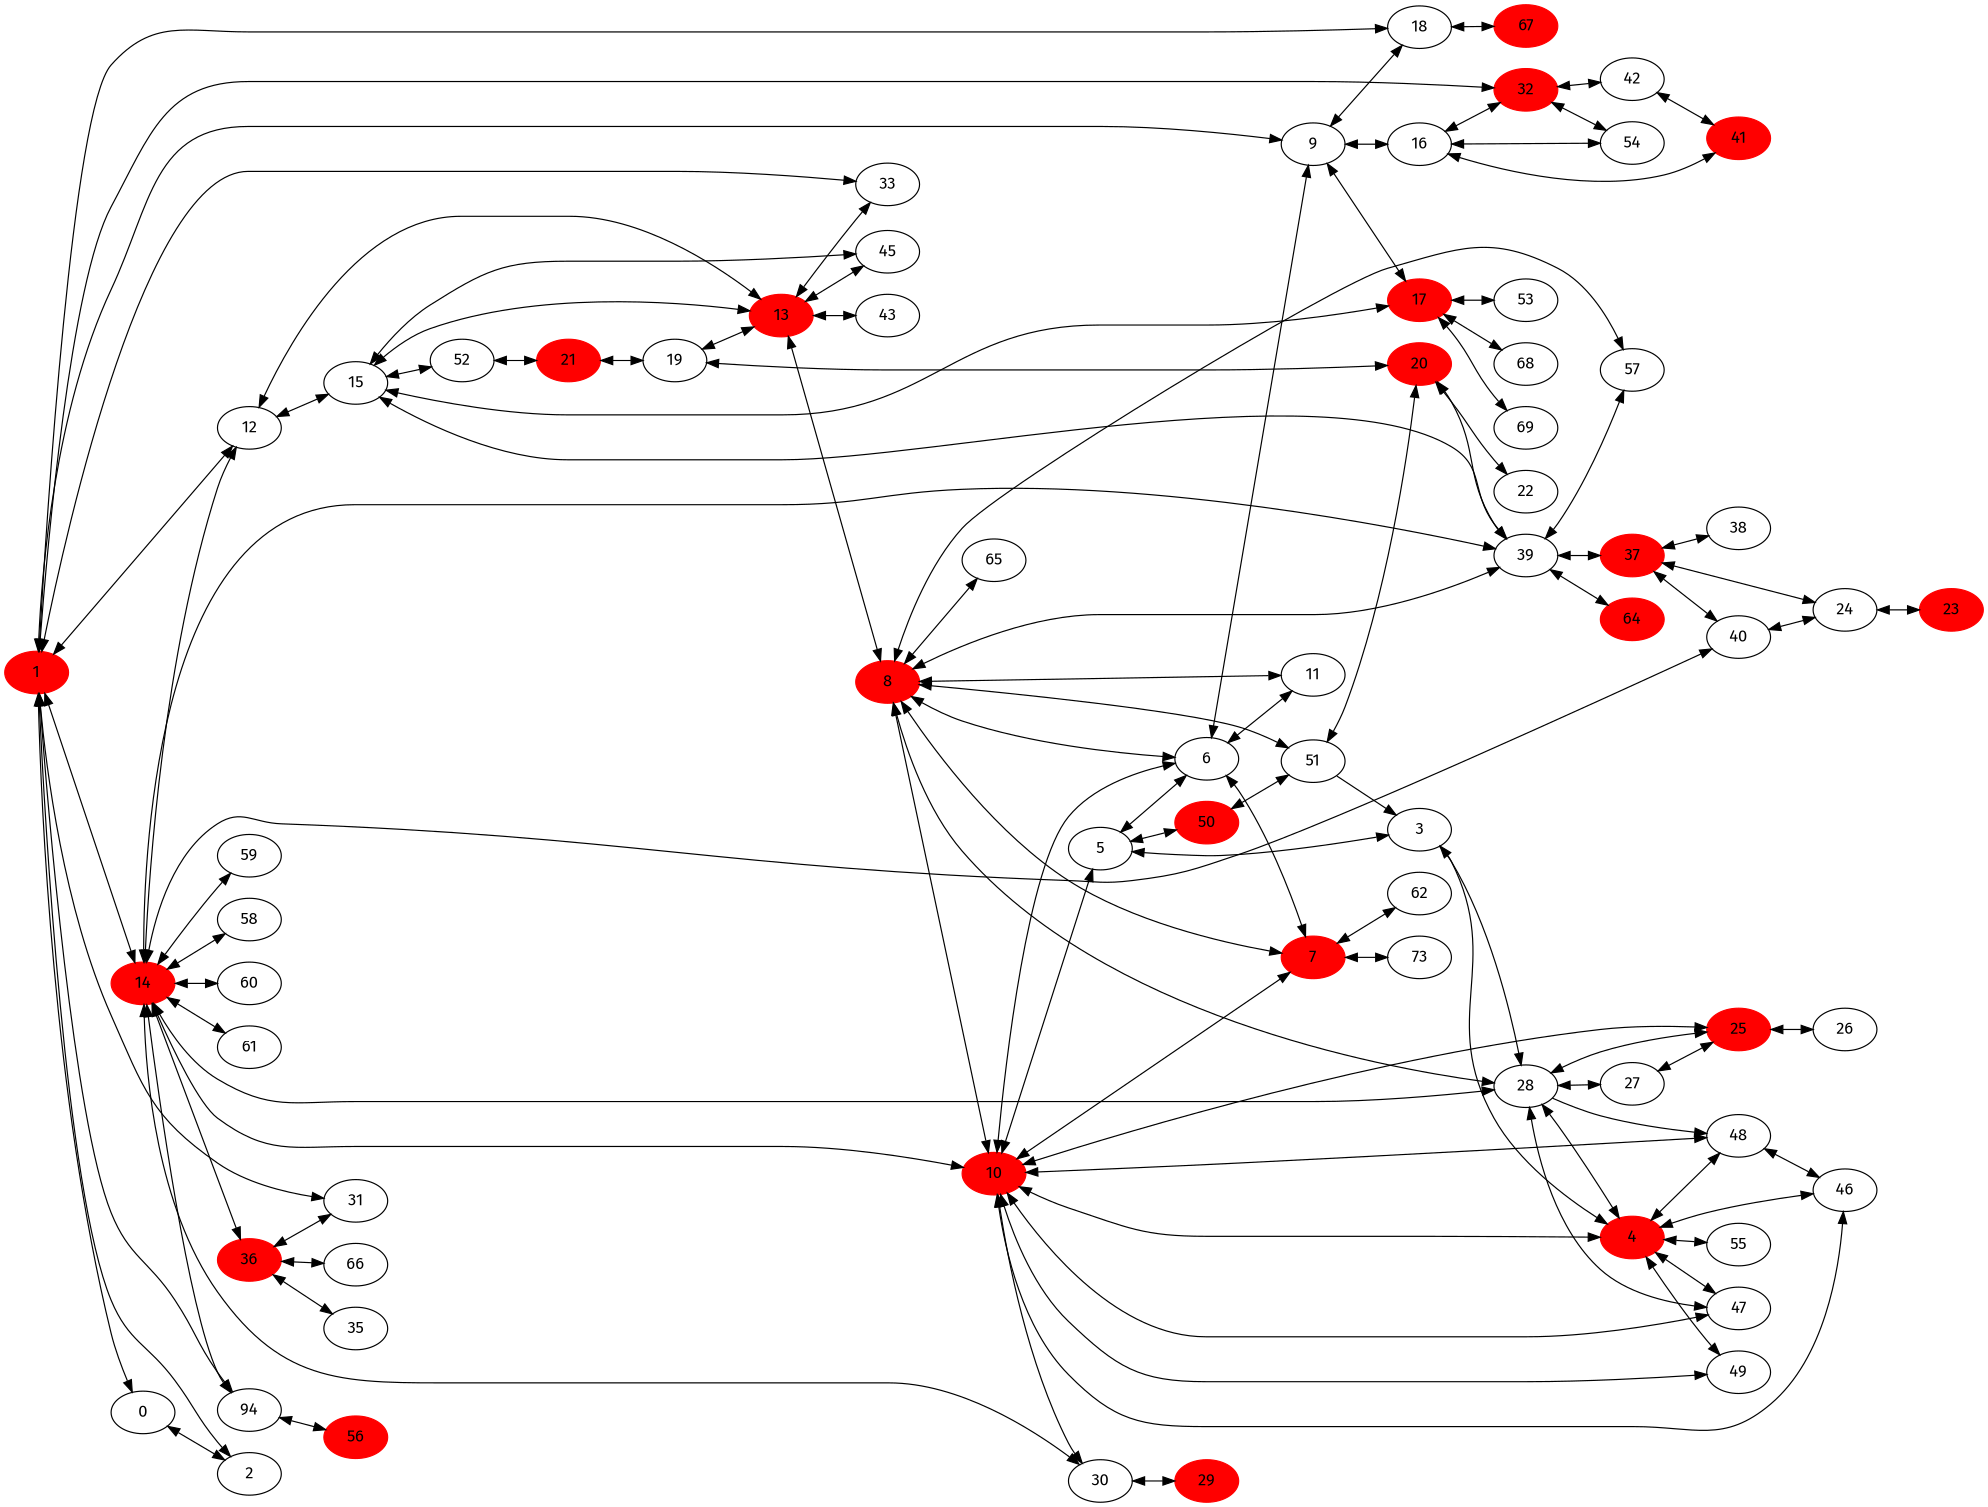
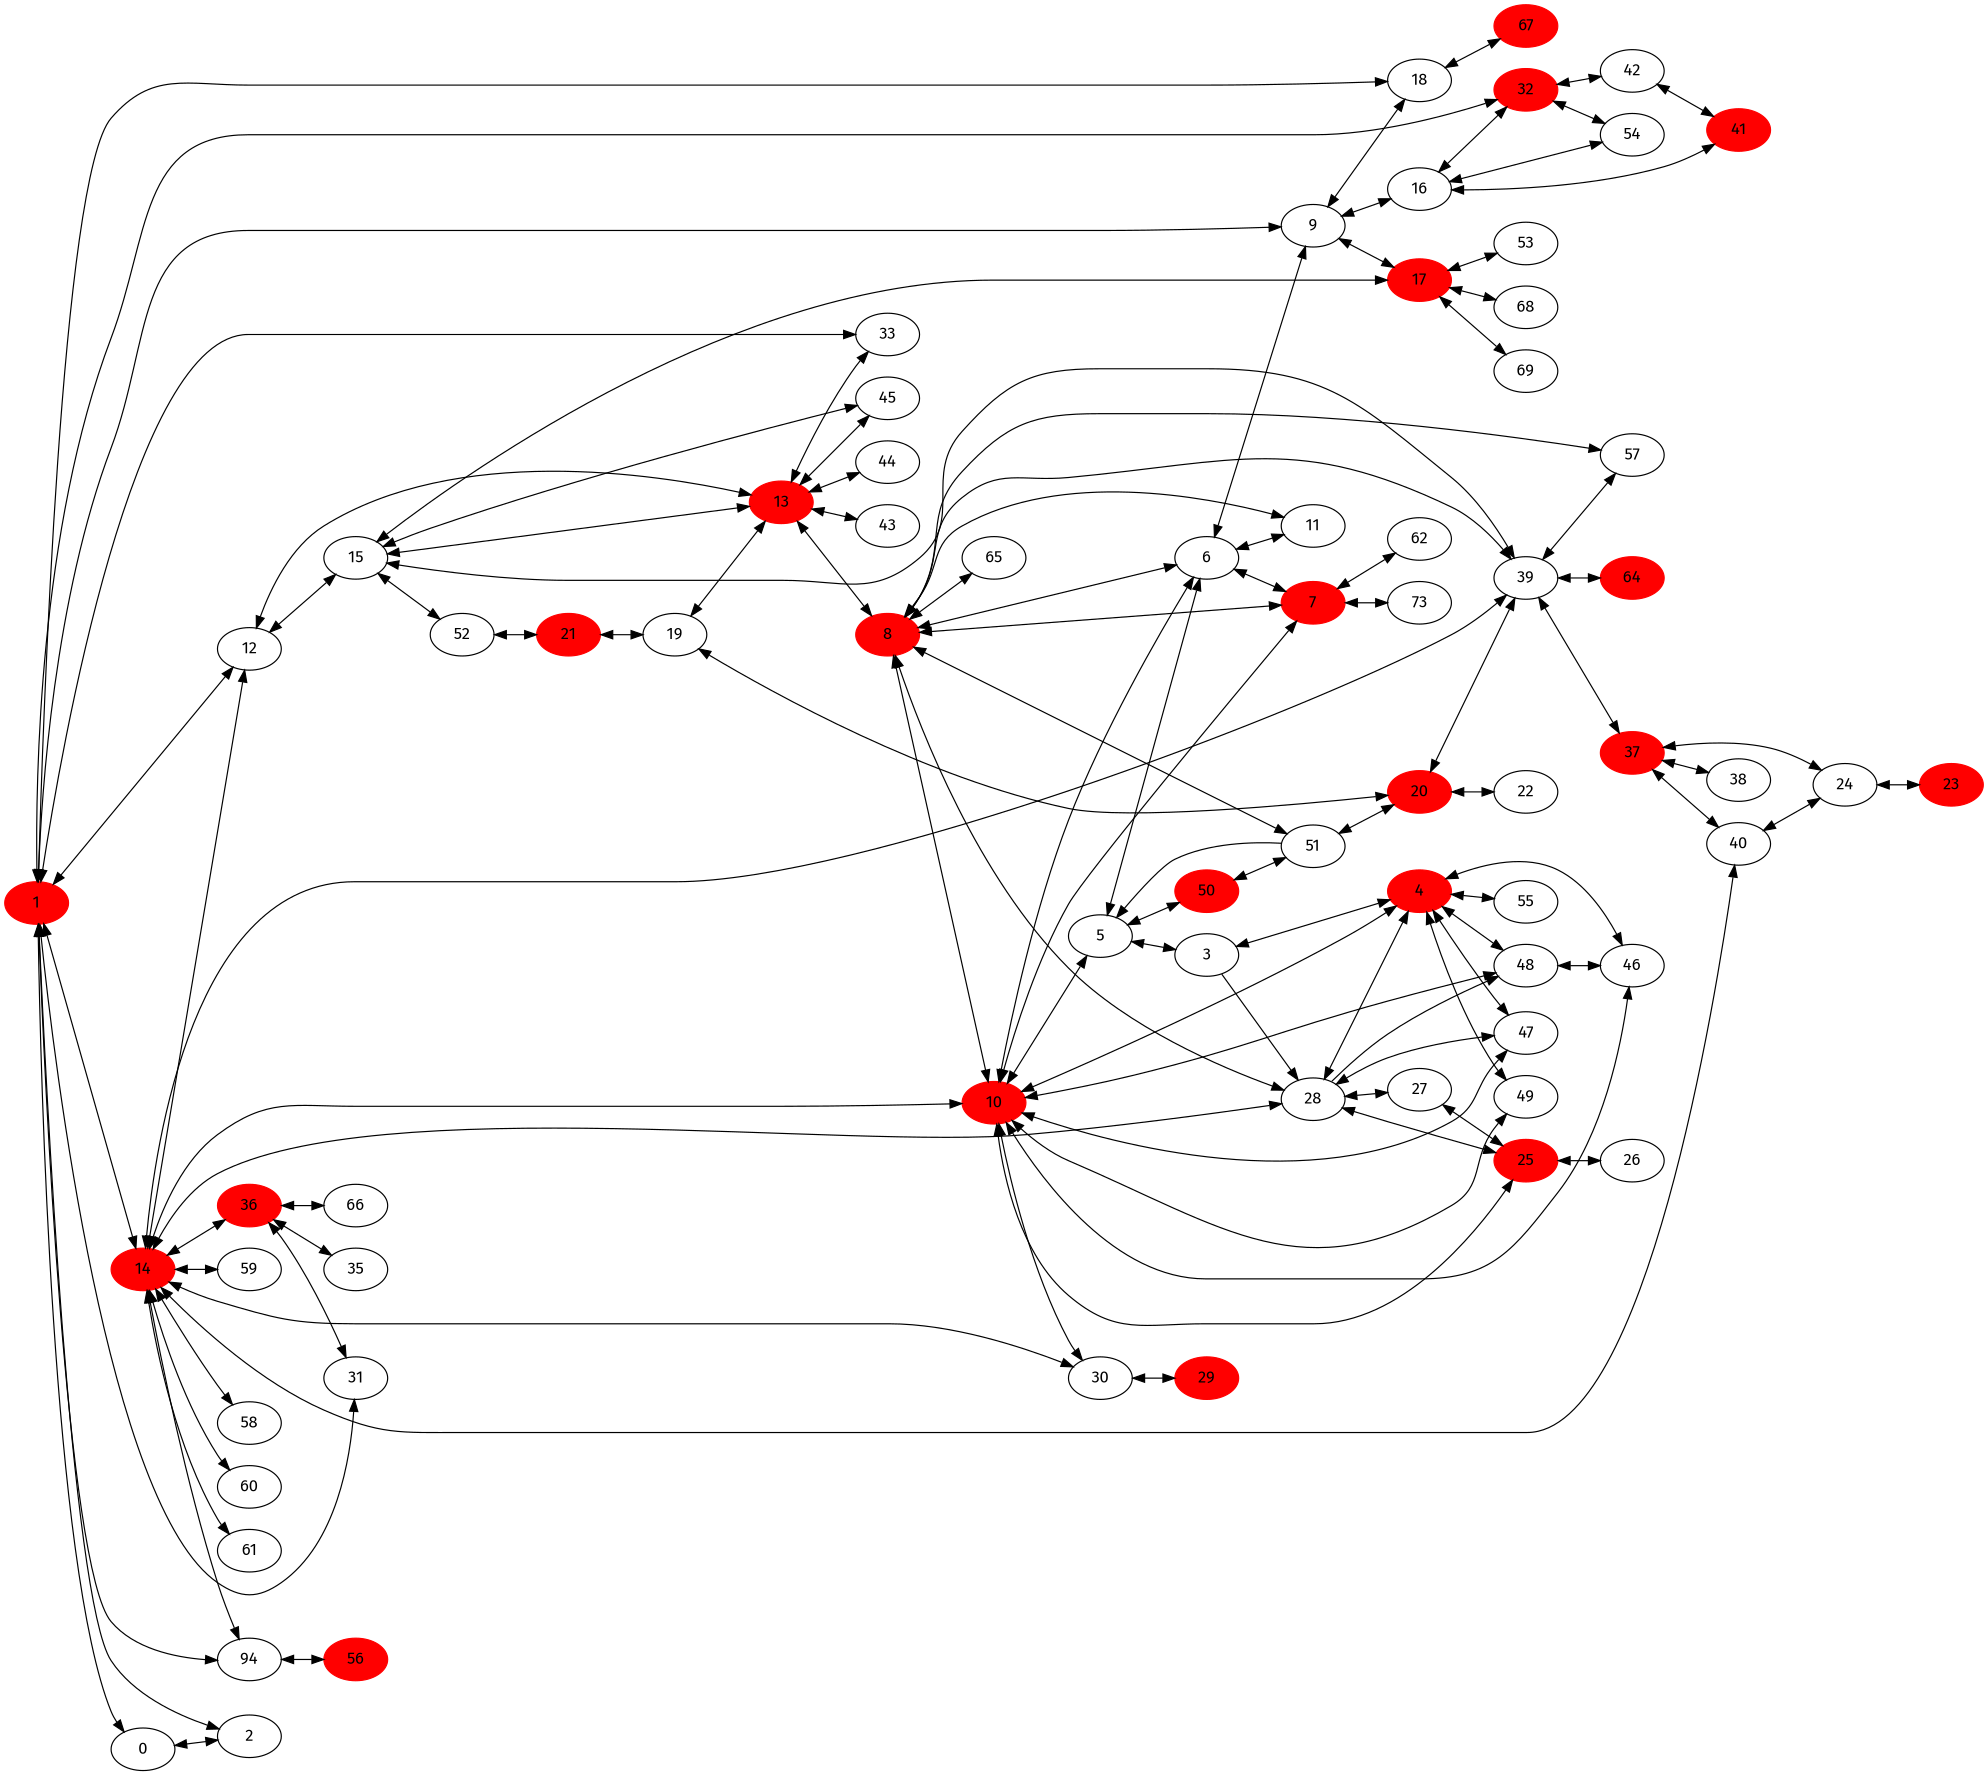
none -> (888, 462)
(1362, 792) -> (1193, 852)
